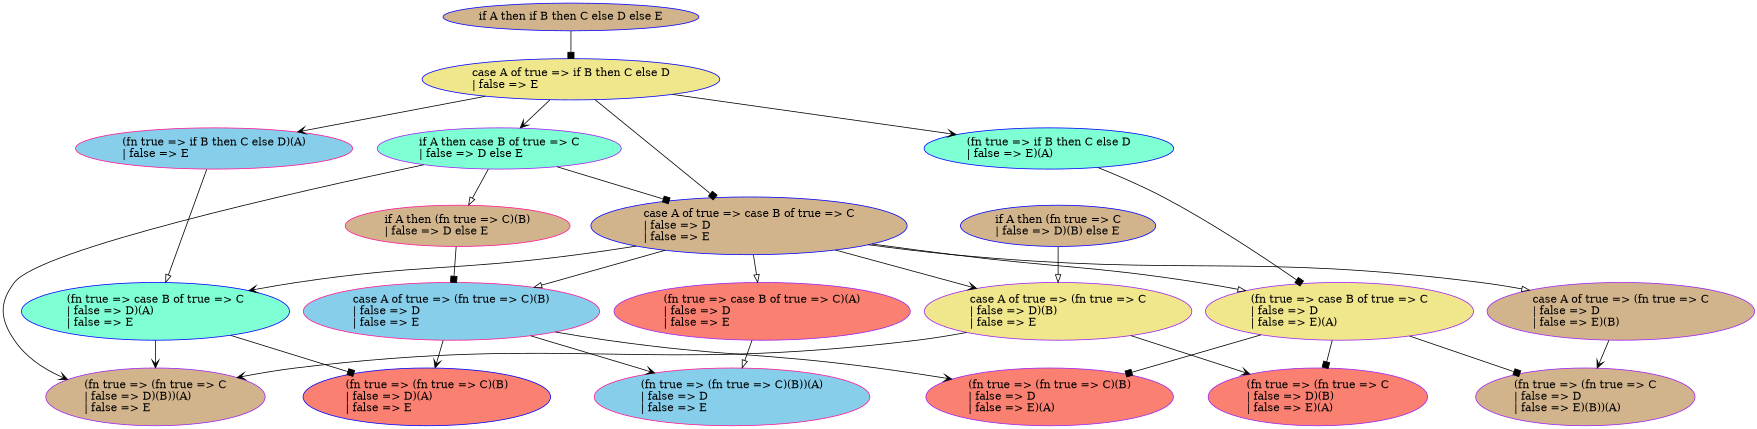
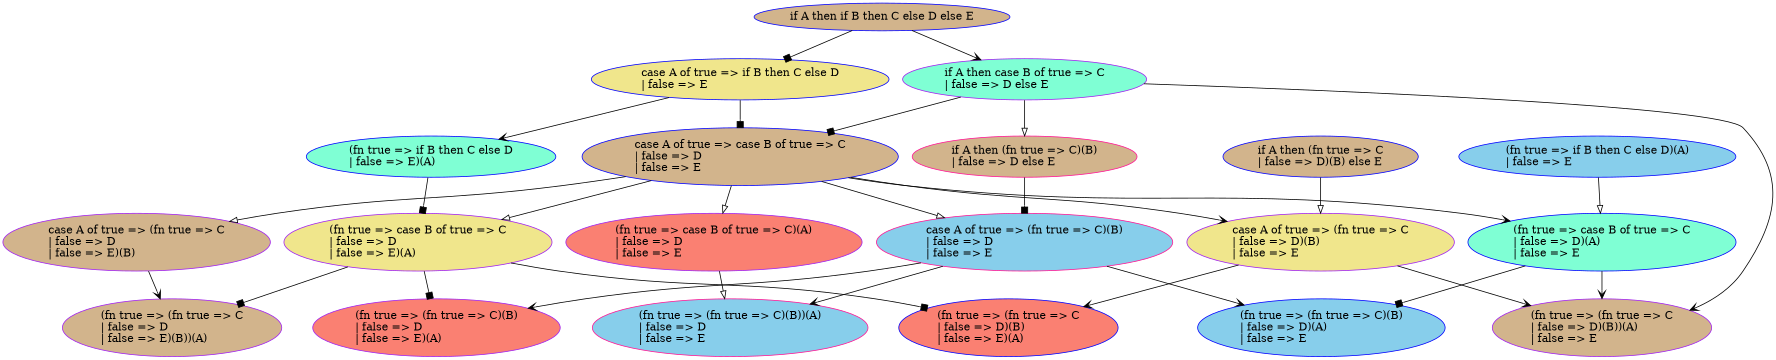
(538, 111) -> (943, 44)
(395, 113) -> none
(214, 148) -> (1597, 157)
(427, 397) -> (1321, 328)
(1318, 397) -> (1008, 328)
